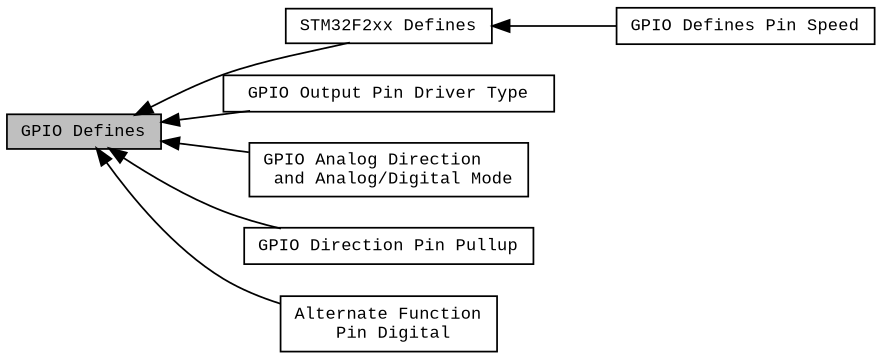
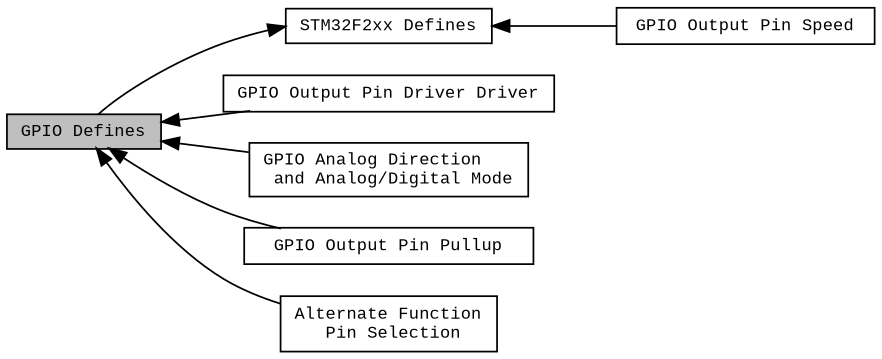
(746, 26) -> (746, 26)
(248, 67) -> (178, 63)
(389, 94) -> (389, 94)
(389, 246) -> (389, 246)
(389, 324) -> (389, 324)
